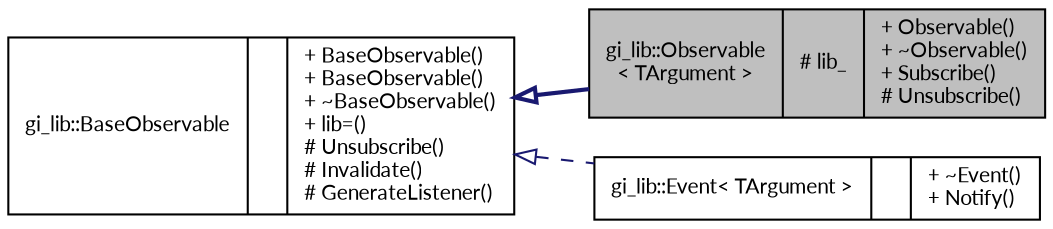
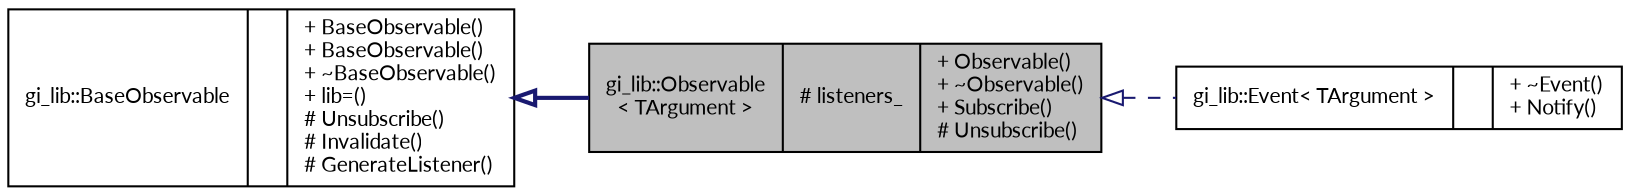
(823, 62) -> (852, 97)
(565, 160) -> (1149, 98)
